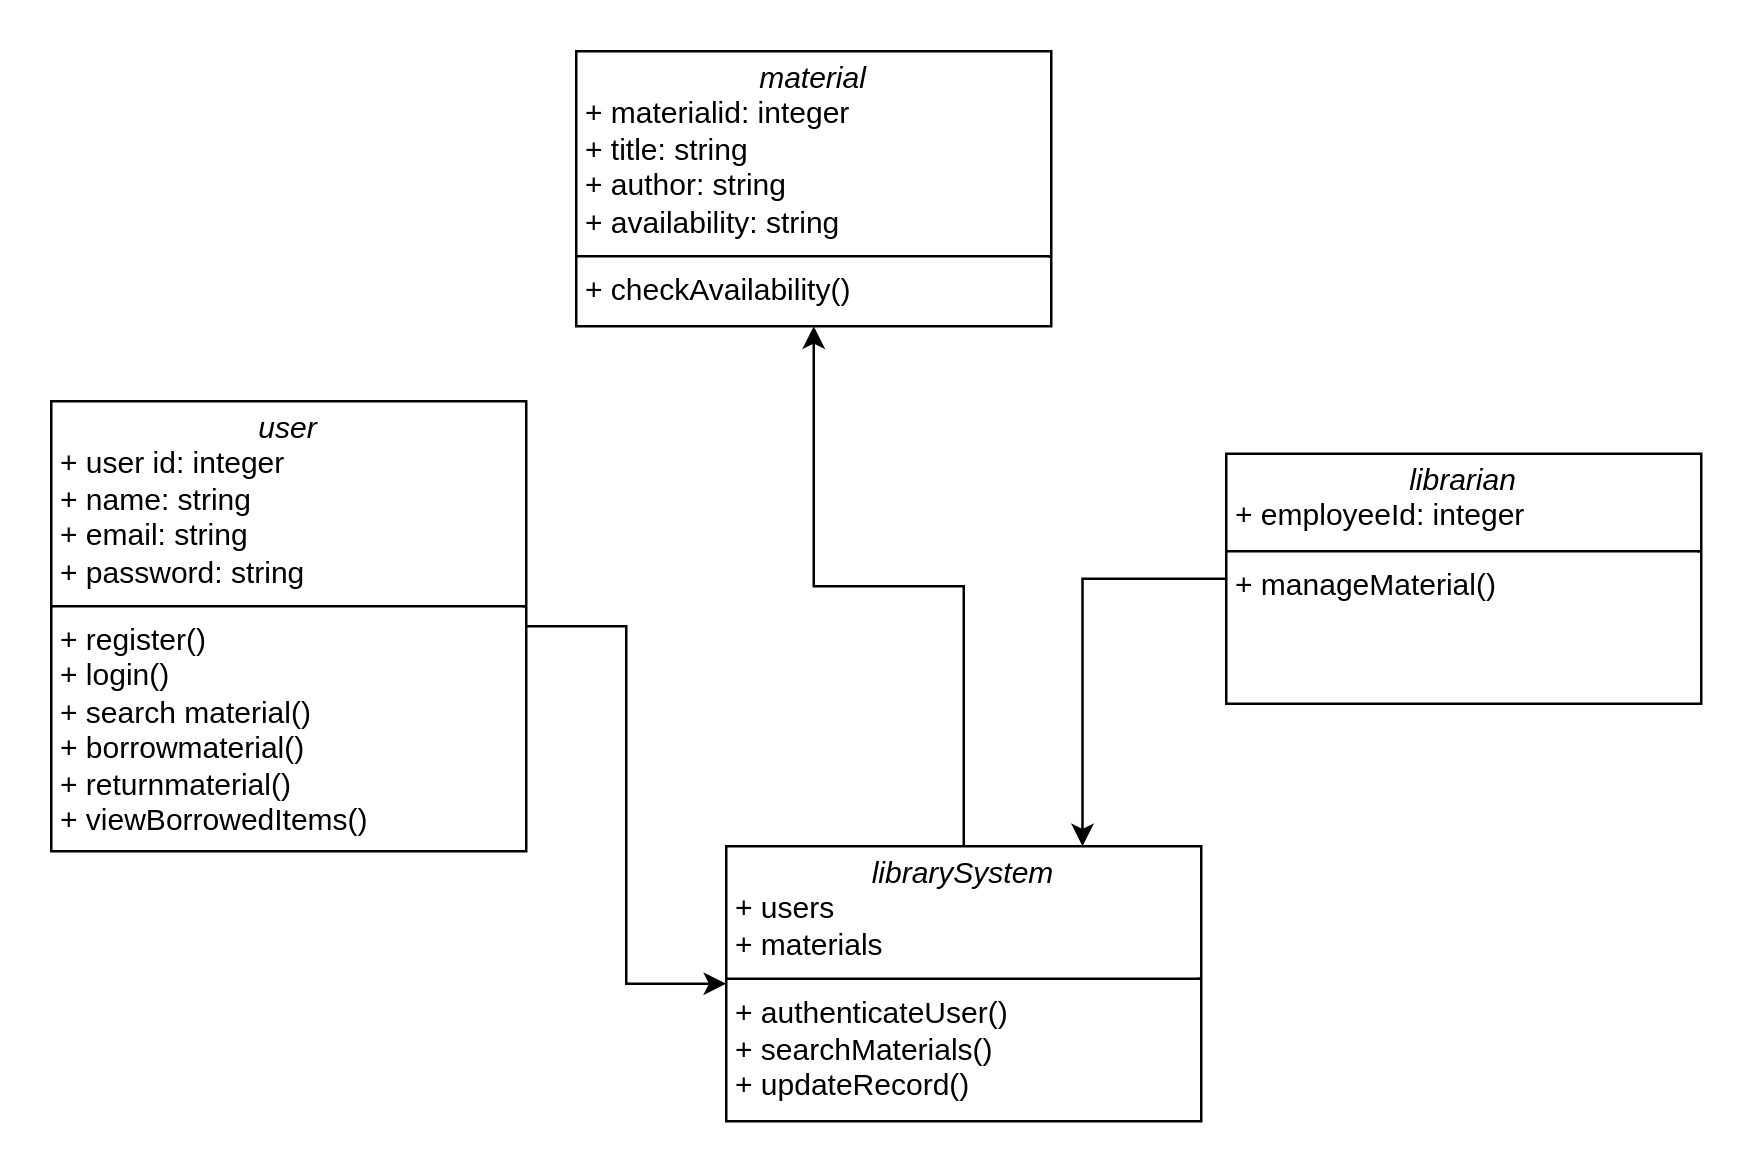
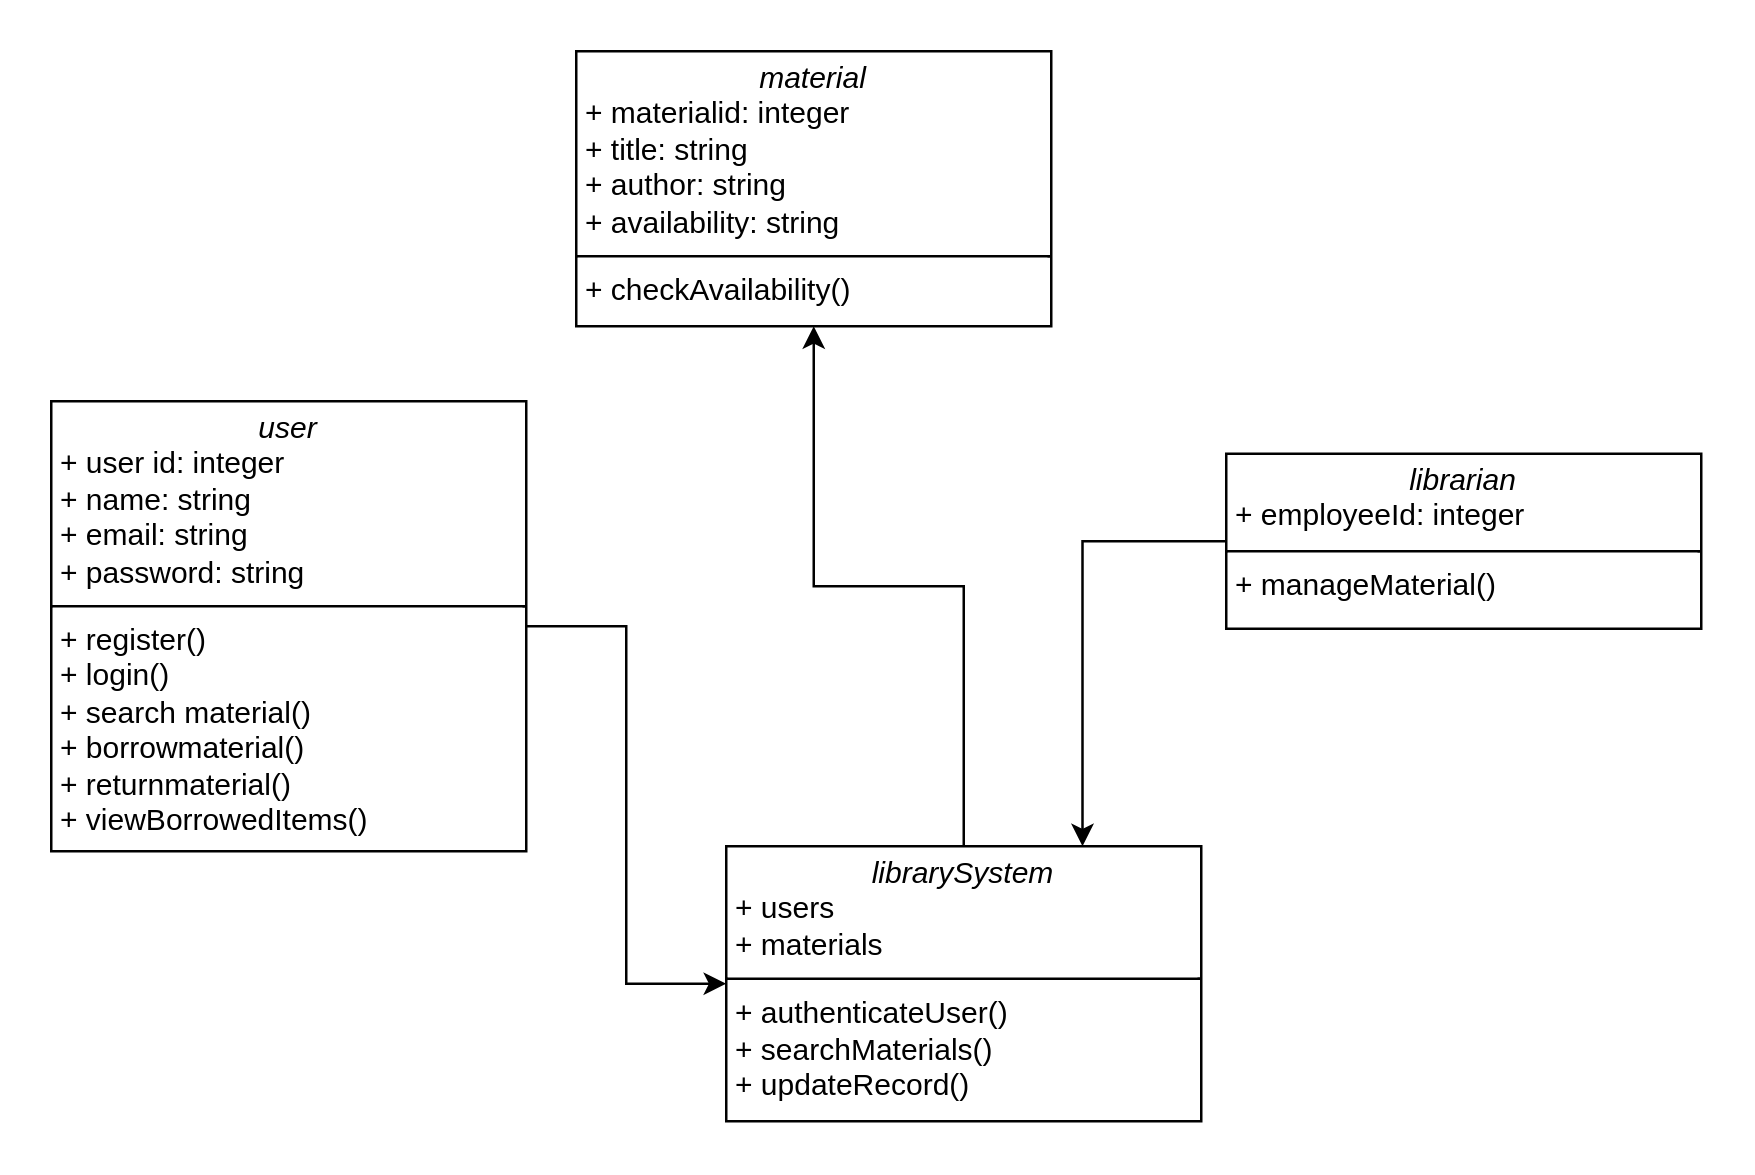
(1464, 579) -> (1464, 541)
